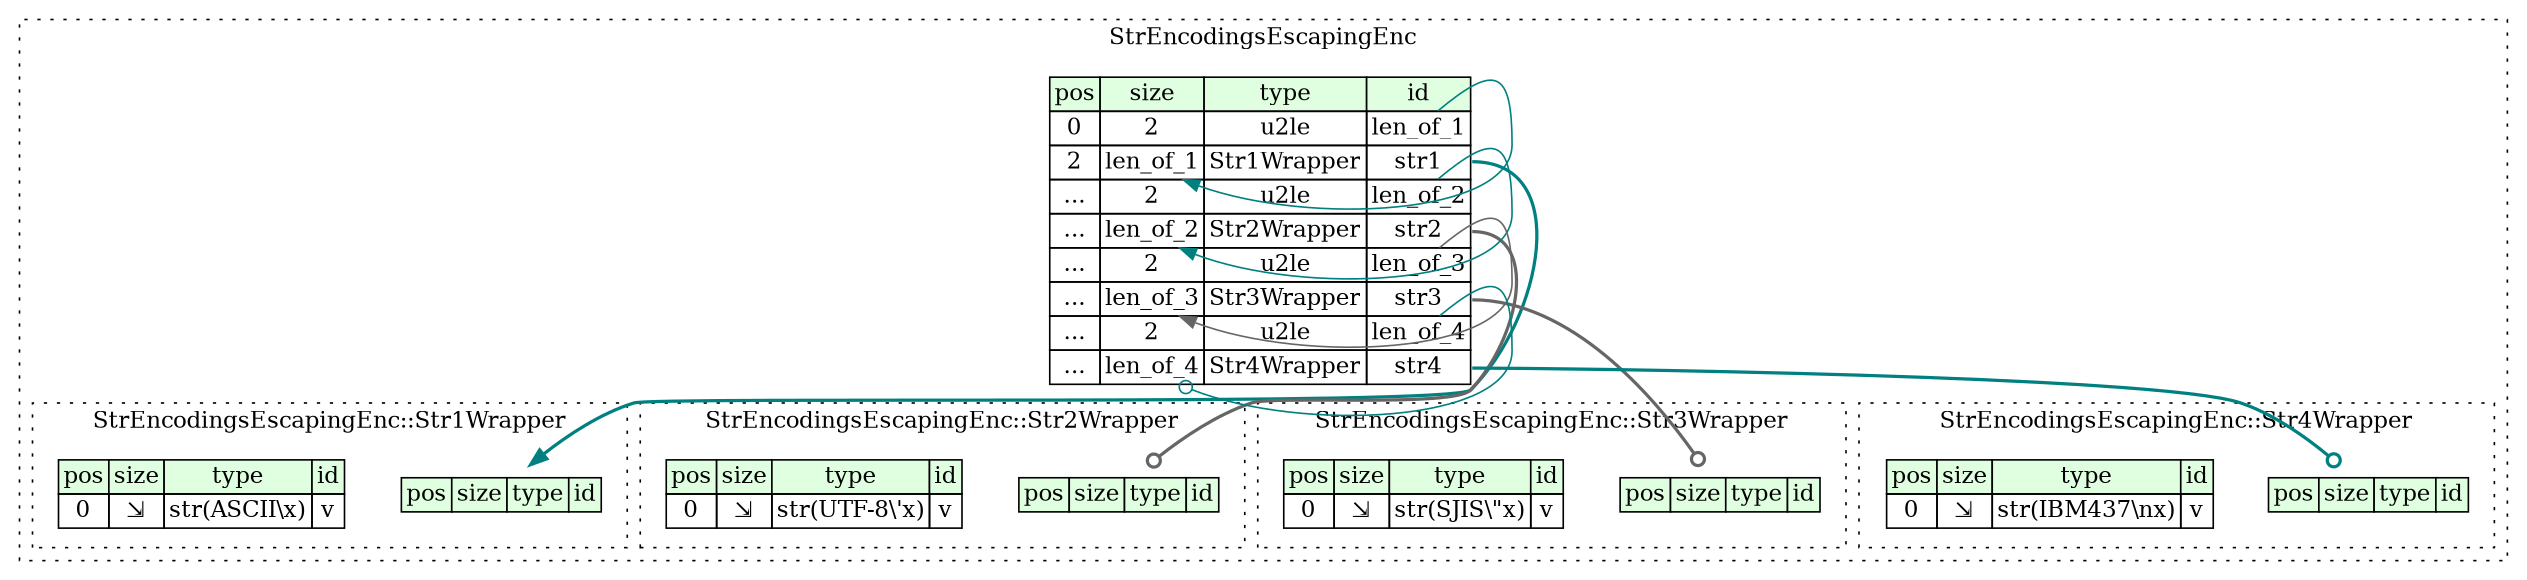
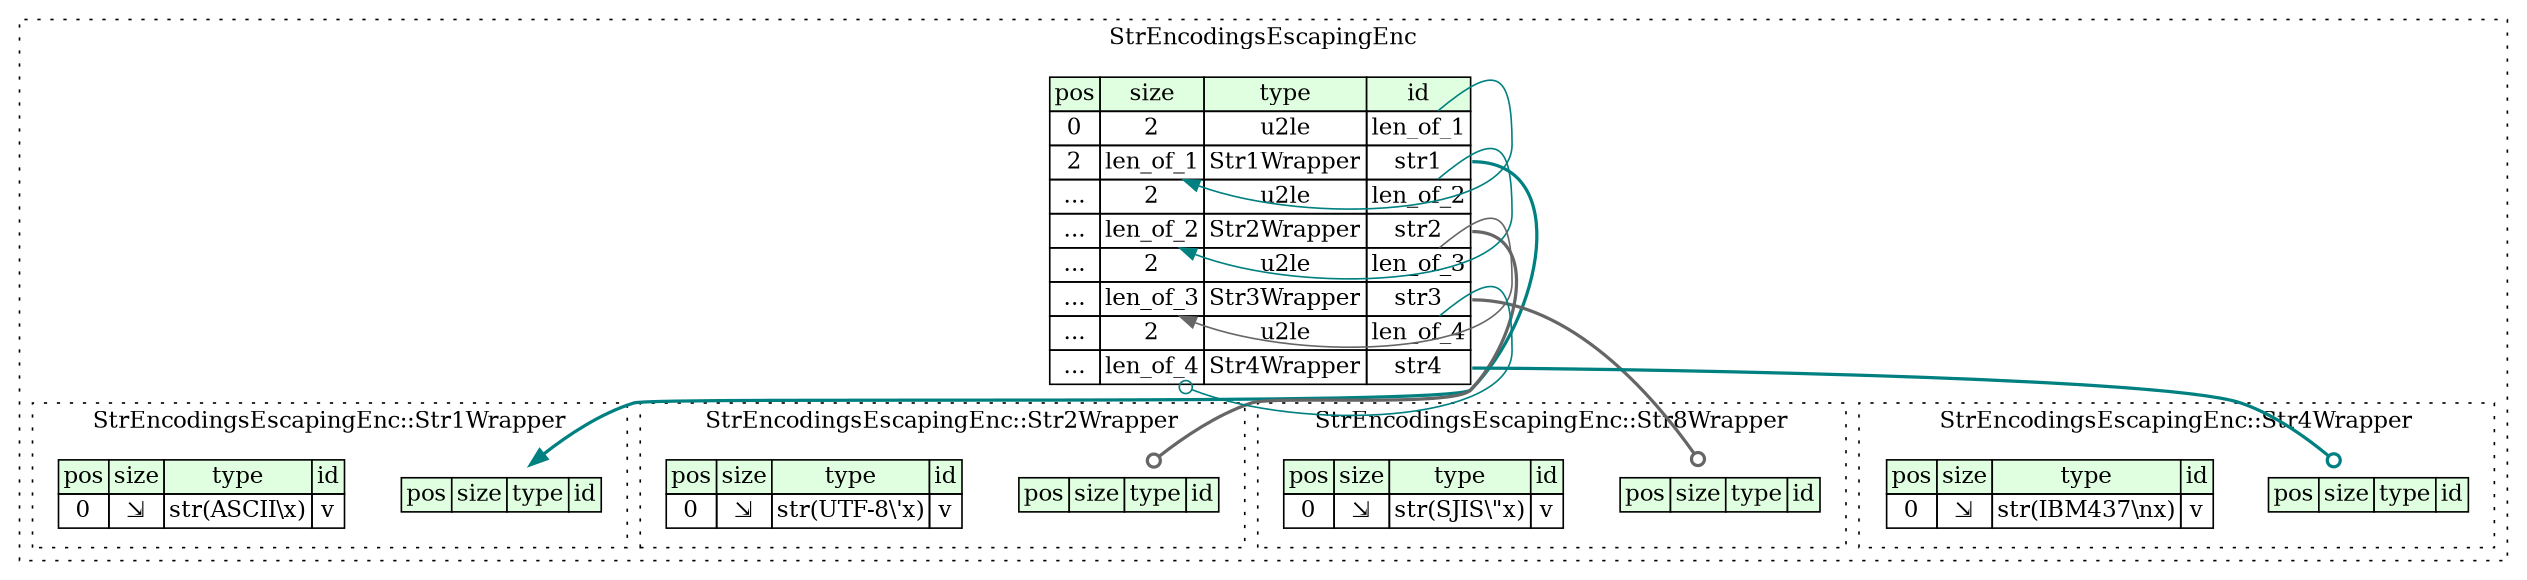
(1552, 422) -> (1552, 422)
